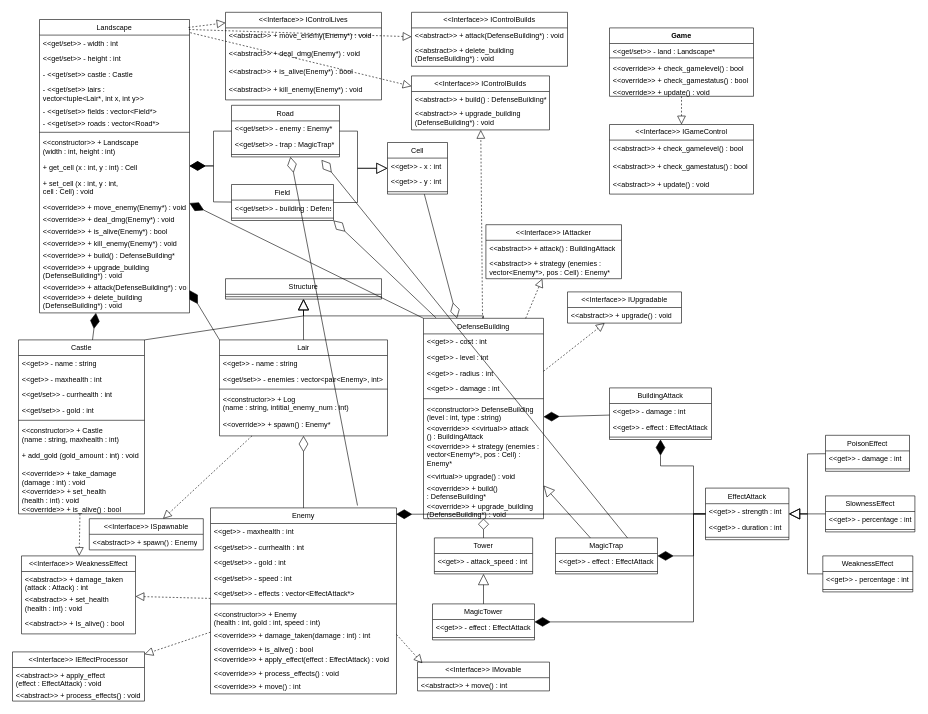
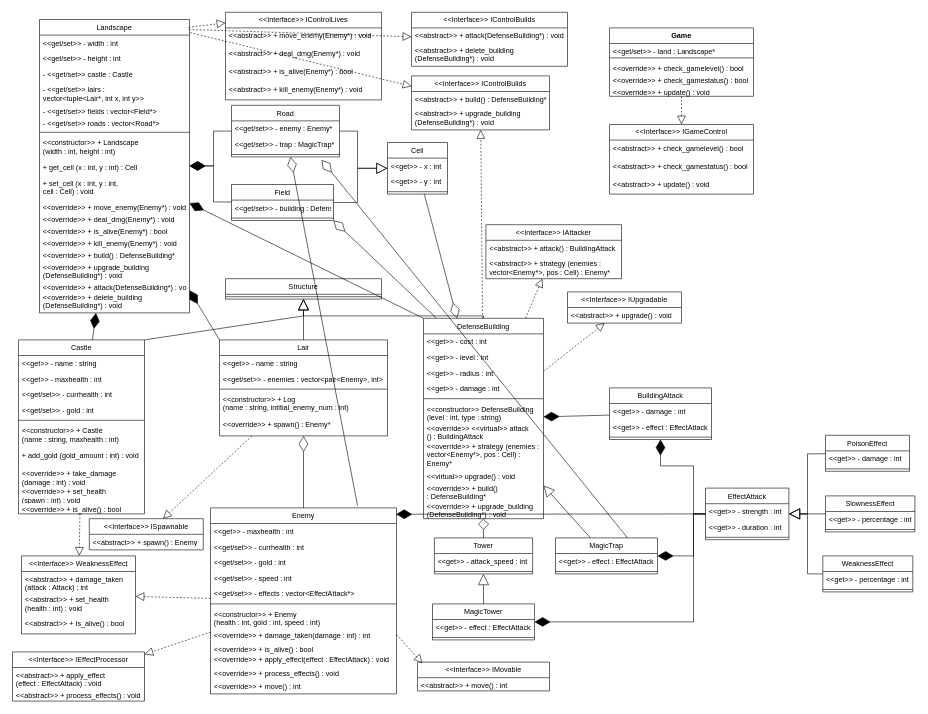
(69, 497) -> (69, 497)
